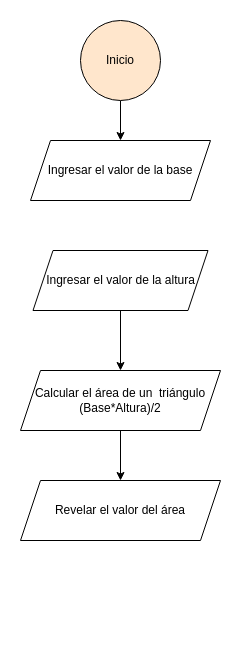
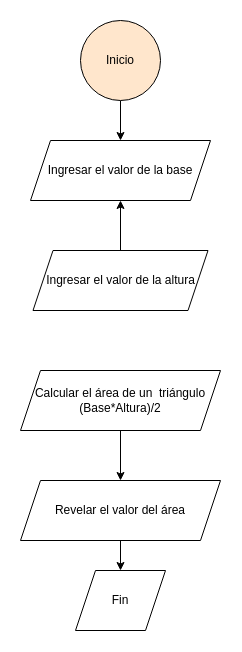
(121, 337) -> (121, 229)
none -> (121, 560)
none -> (121, 601)
